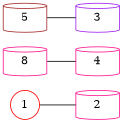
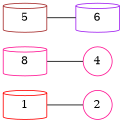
(98, 18) -> (98, 18)
(98, 61) -> (98, 61)
(25, 105) -> (25, 105)
(98, 105) -> (98, 105)
